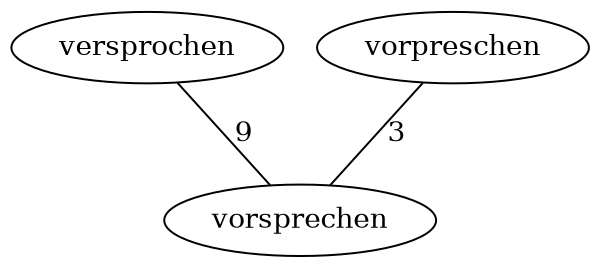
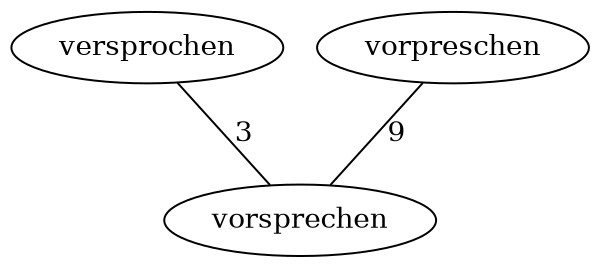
(245, 134) -> (245, 134)
(397, 134) -> (397, 134)
